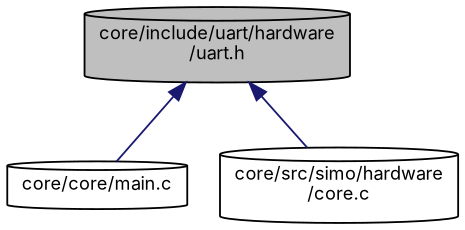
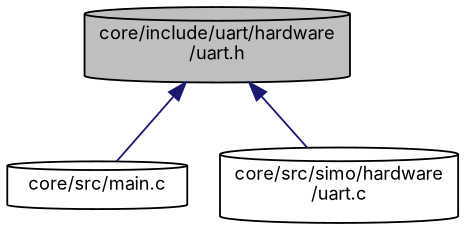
(97, 185) -> (97, 185)
(339, 185) -> (339, 185)
